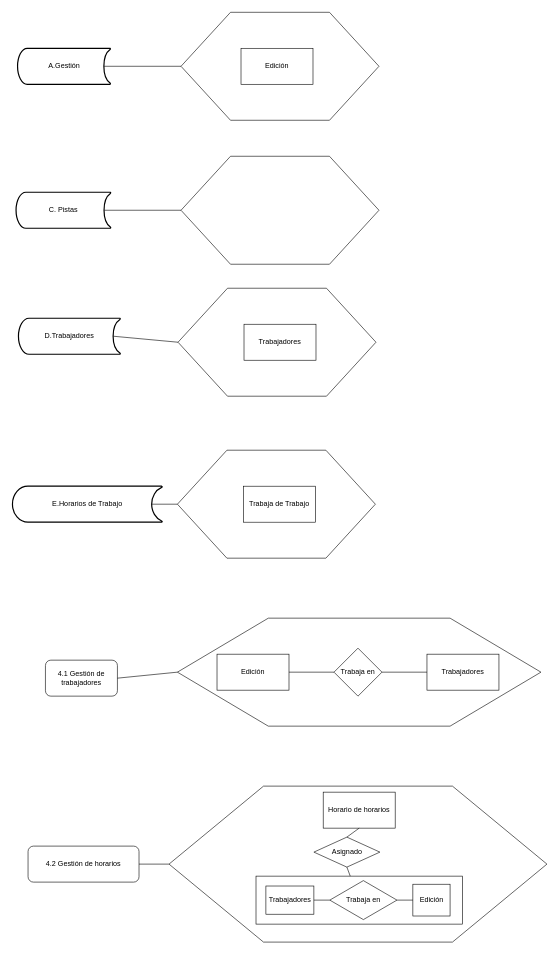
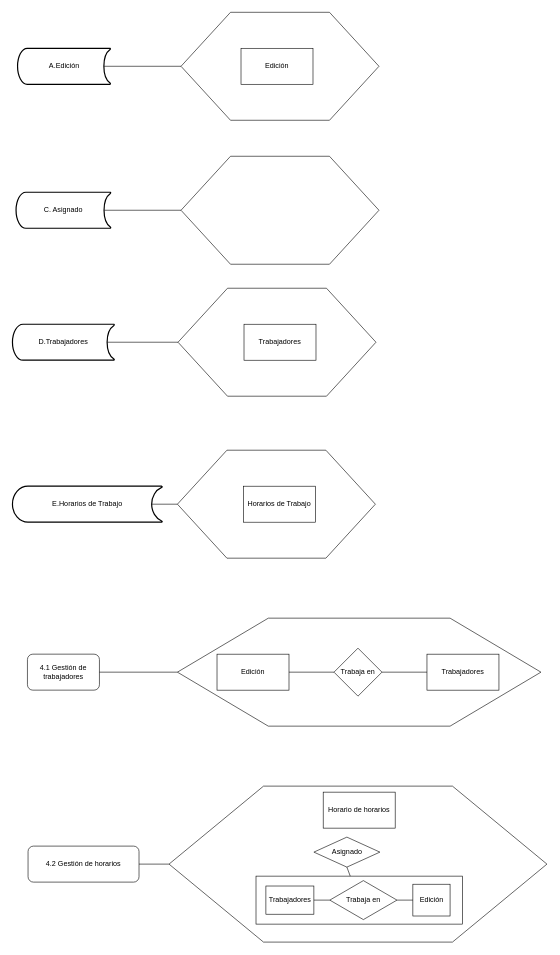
(64, 66) -> (64, 66)
(63, 210) -> (63, 210)
(69, 336) -> (63, 342)
(279, 504) -> (279, 504)
(81, 678) -> (63, 672)
(353, 833) -> none
